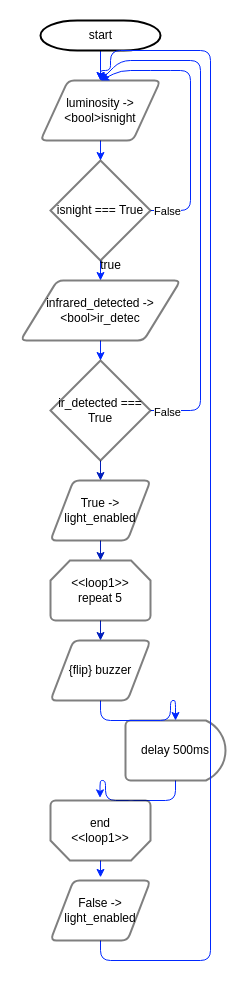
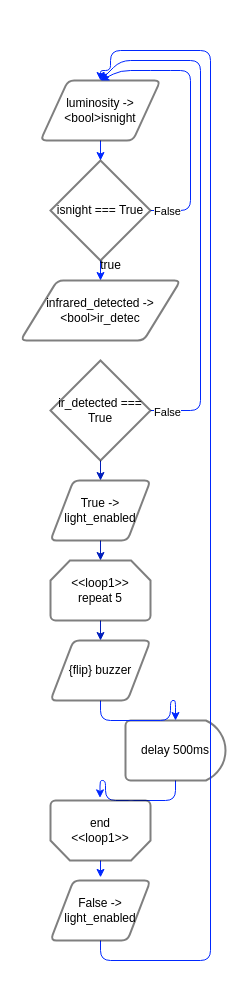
(101, 36) -> none
(101, 59) -> none
(101, 347) -> none
